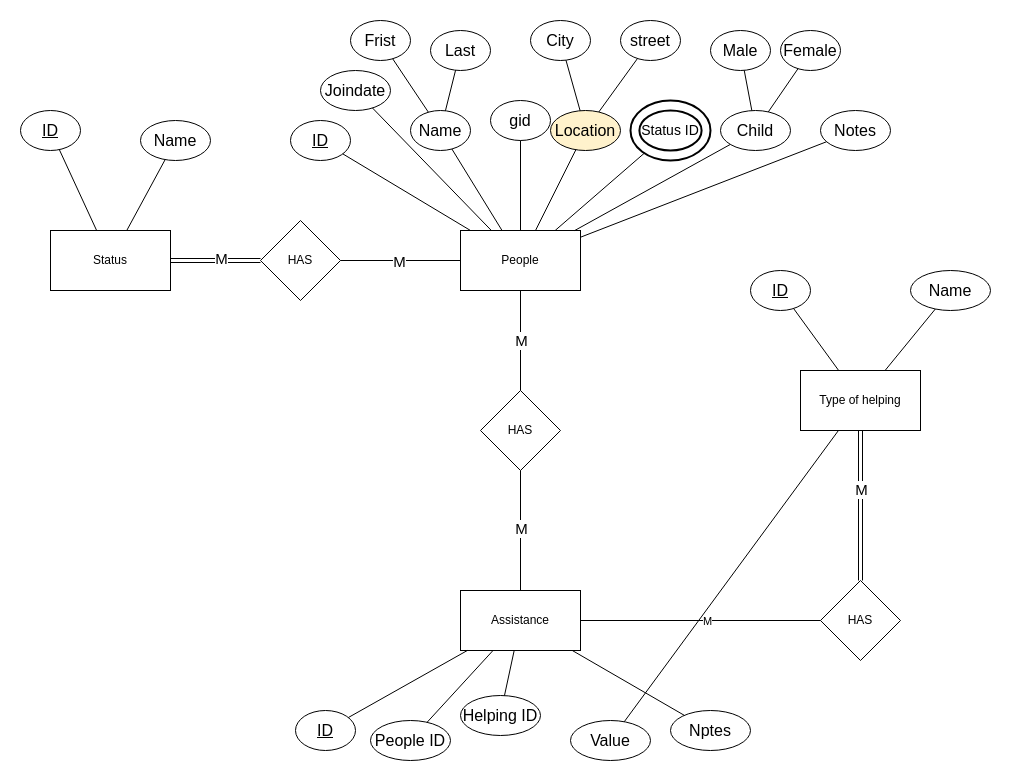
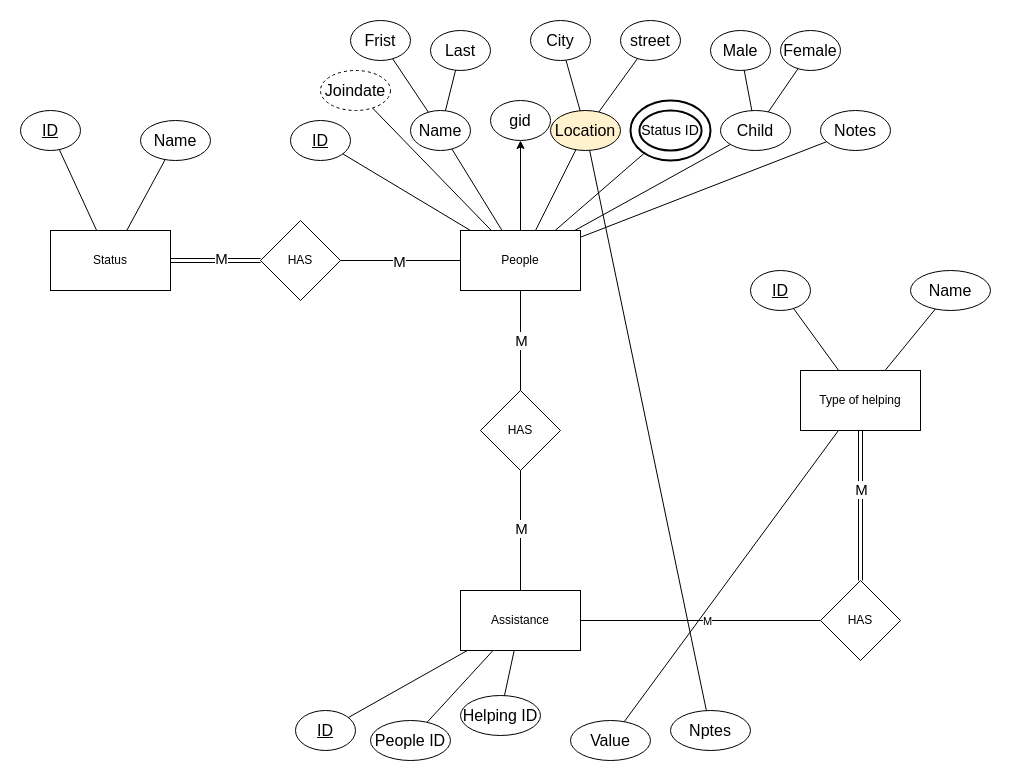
(356, 91) -> (356, 91)
(521, 146) -> (521, 148)
(629, 683) -> (648, 430)
